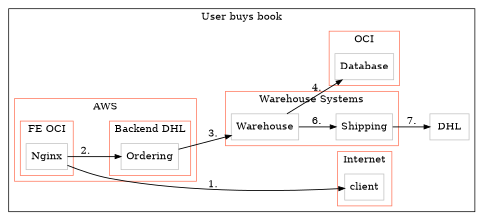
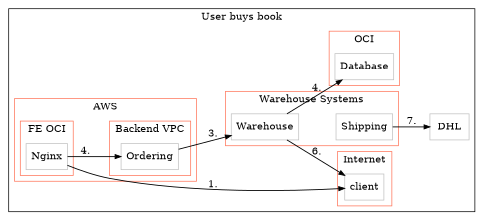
(315, 127) -> (313, 156)
(150, 129) -> (150, 129)
(86, 151) -> (86, 151)
